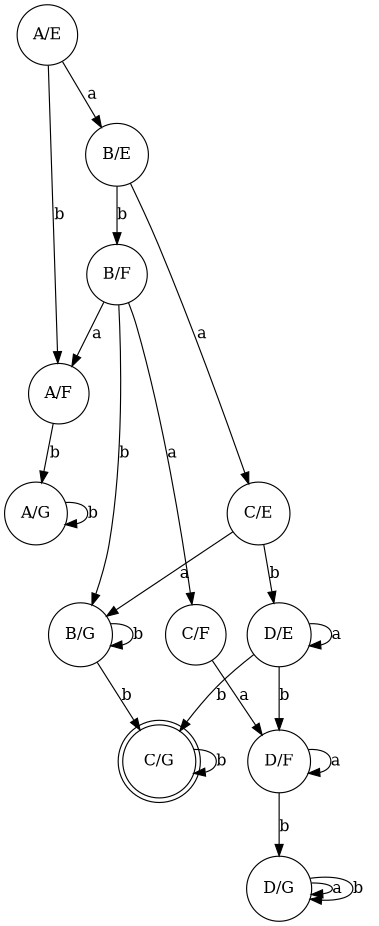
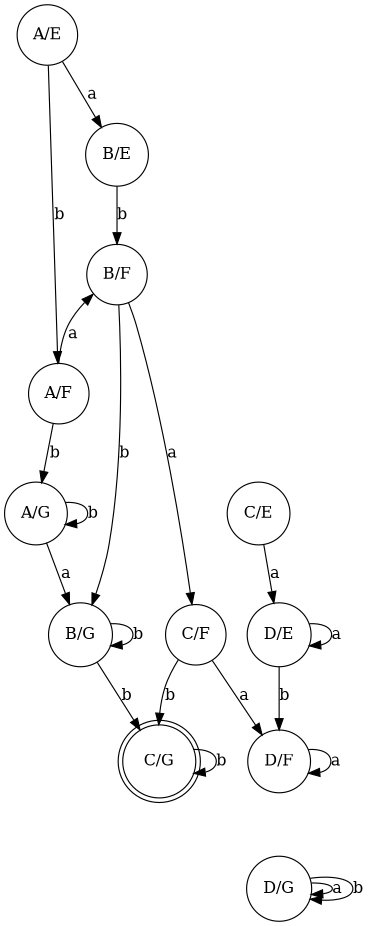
(191, 327) -> none
(90, 329) -> (66, 330)
(175, 571) -> (56, 568)
(275, 574) -> (275, 574)
(218, 686) -> (166, 685)
(279, 818) -> none
